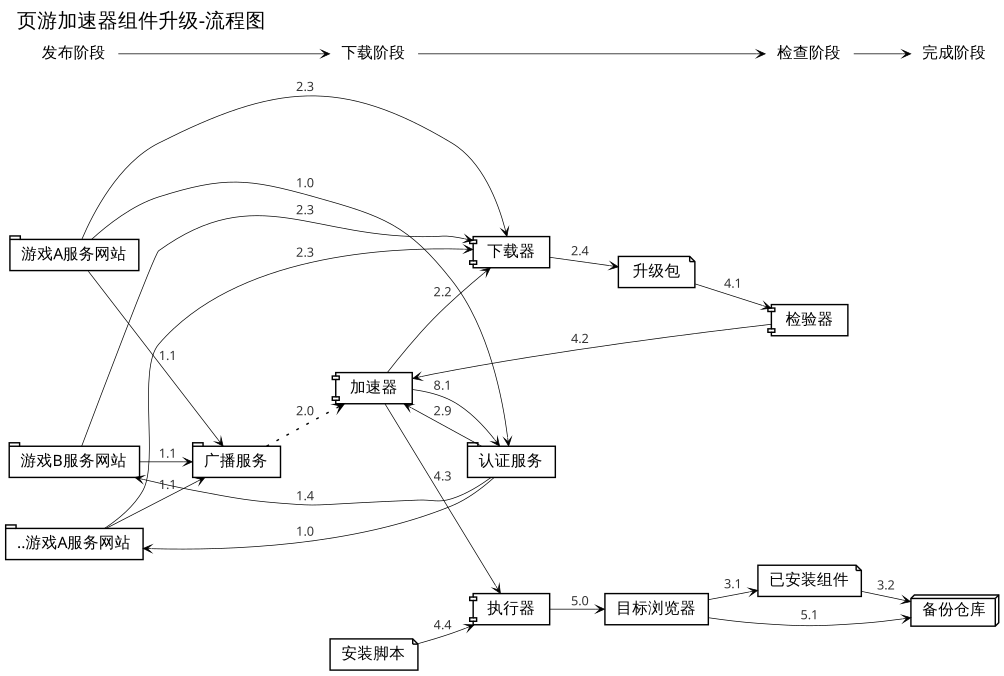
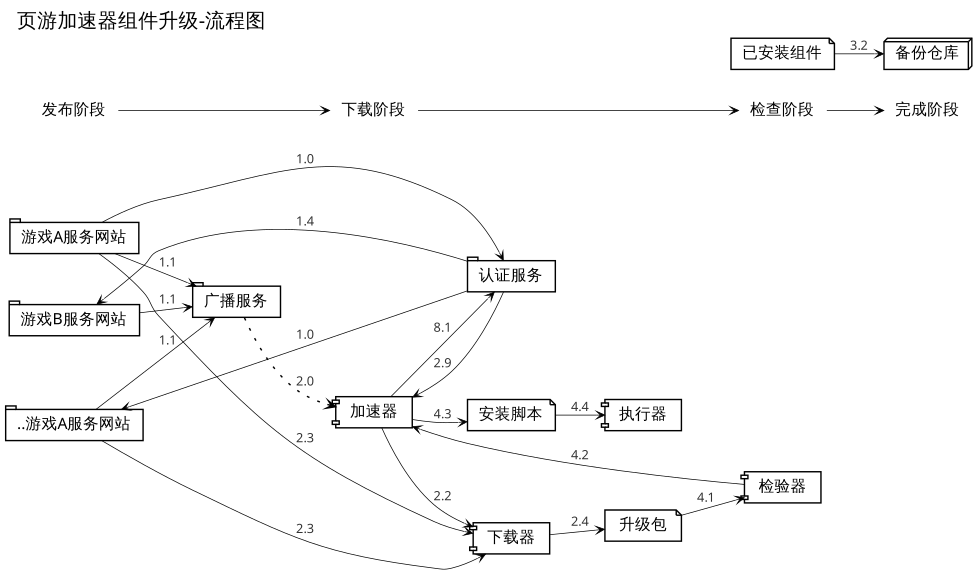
(205, 226) -> none
(432, 481) -> (435, 422)
(657, 609) -> none
